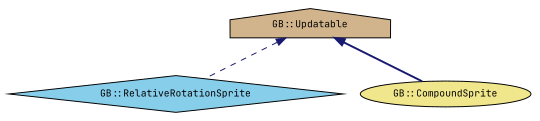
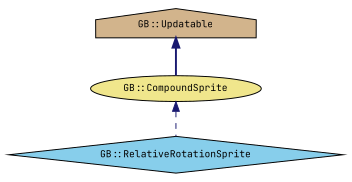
(241, 60) -> (176, 124)
